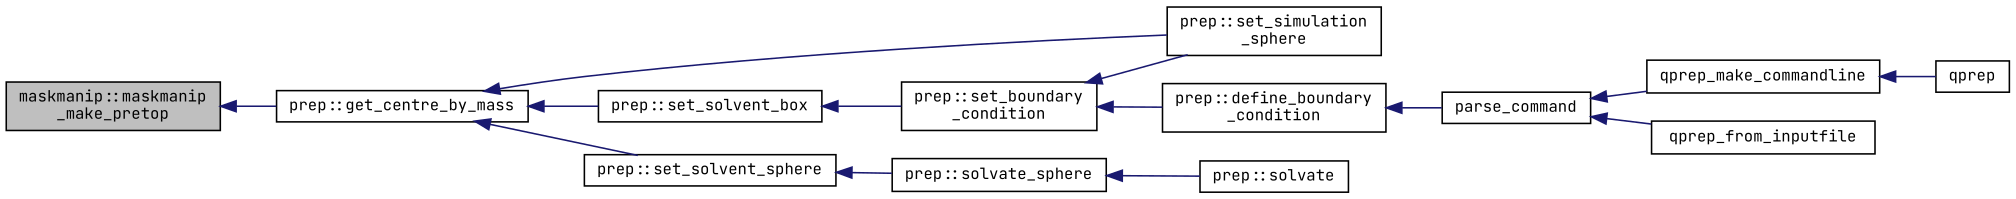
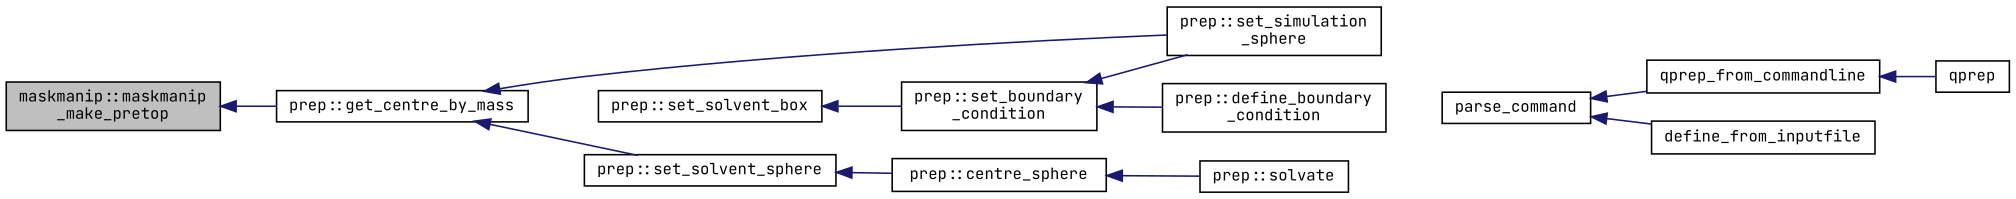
(1763, 77) -> (1763, 77)
(571, 106) -> none
(1422, 108) -> none
(1763, 138) -> (1763, 138)
(999, 175) -> (999, 175)
